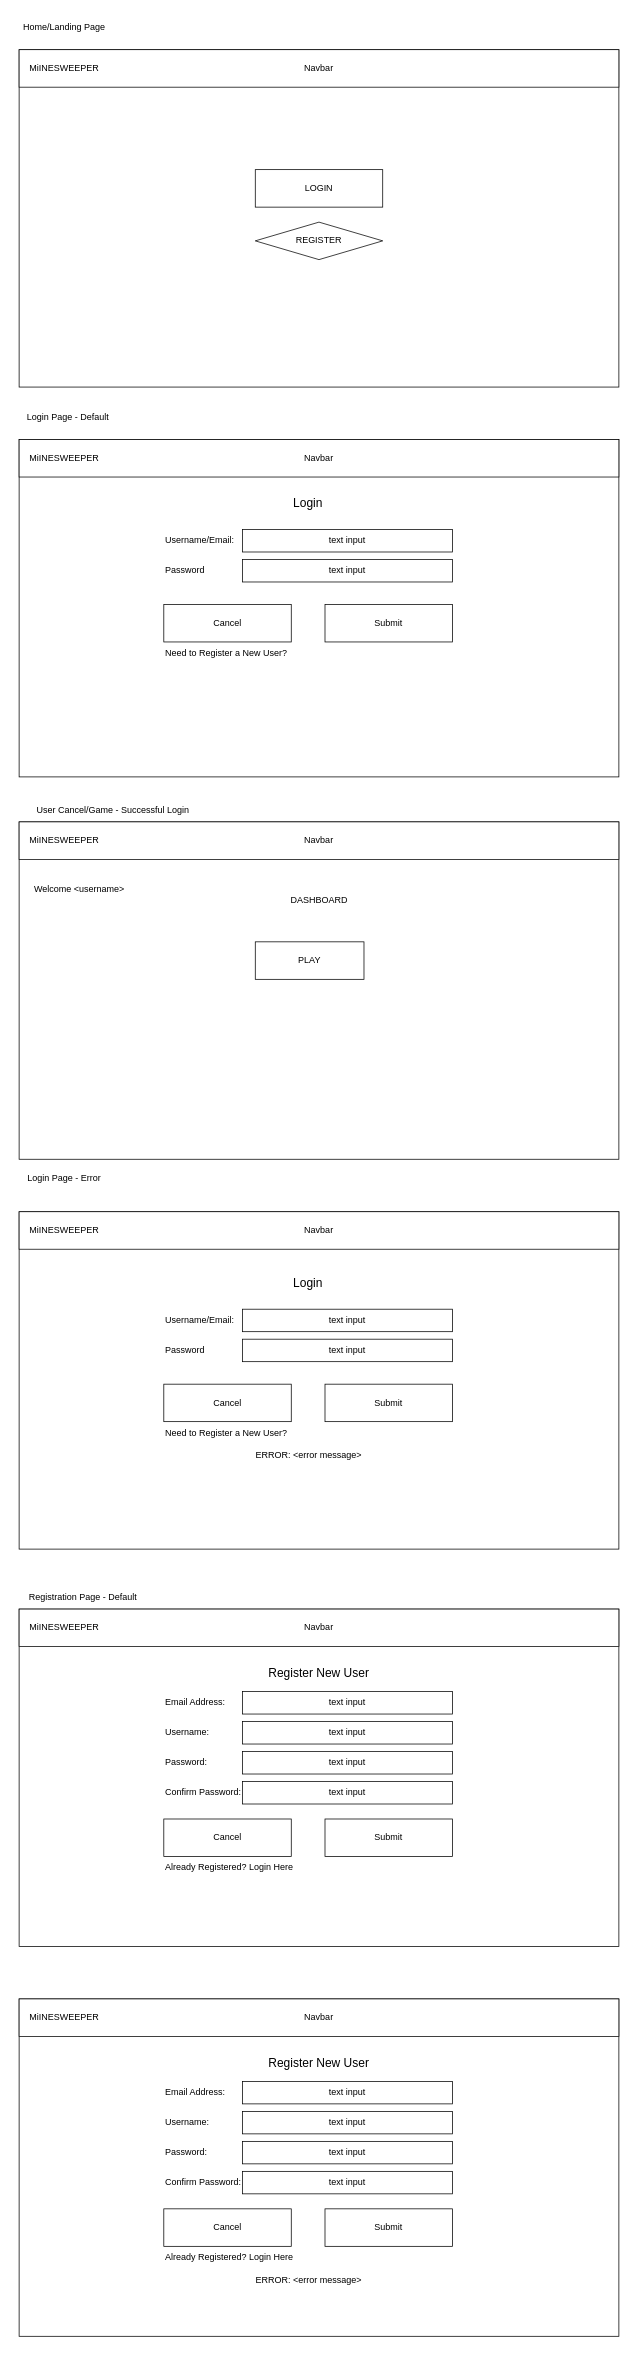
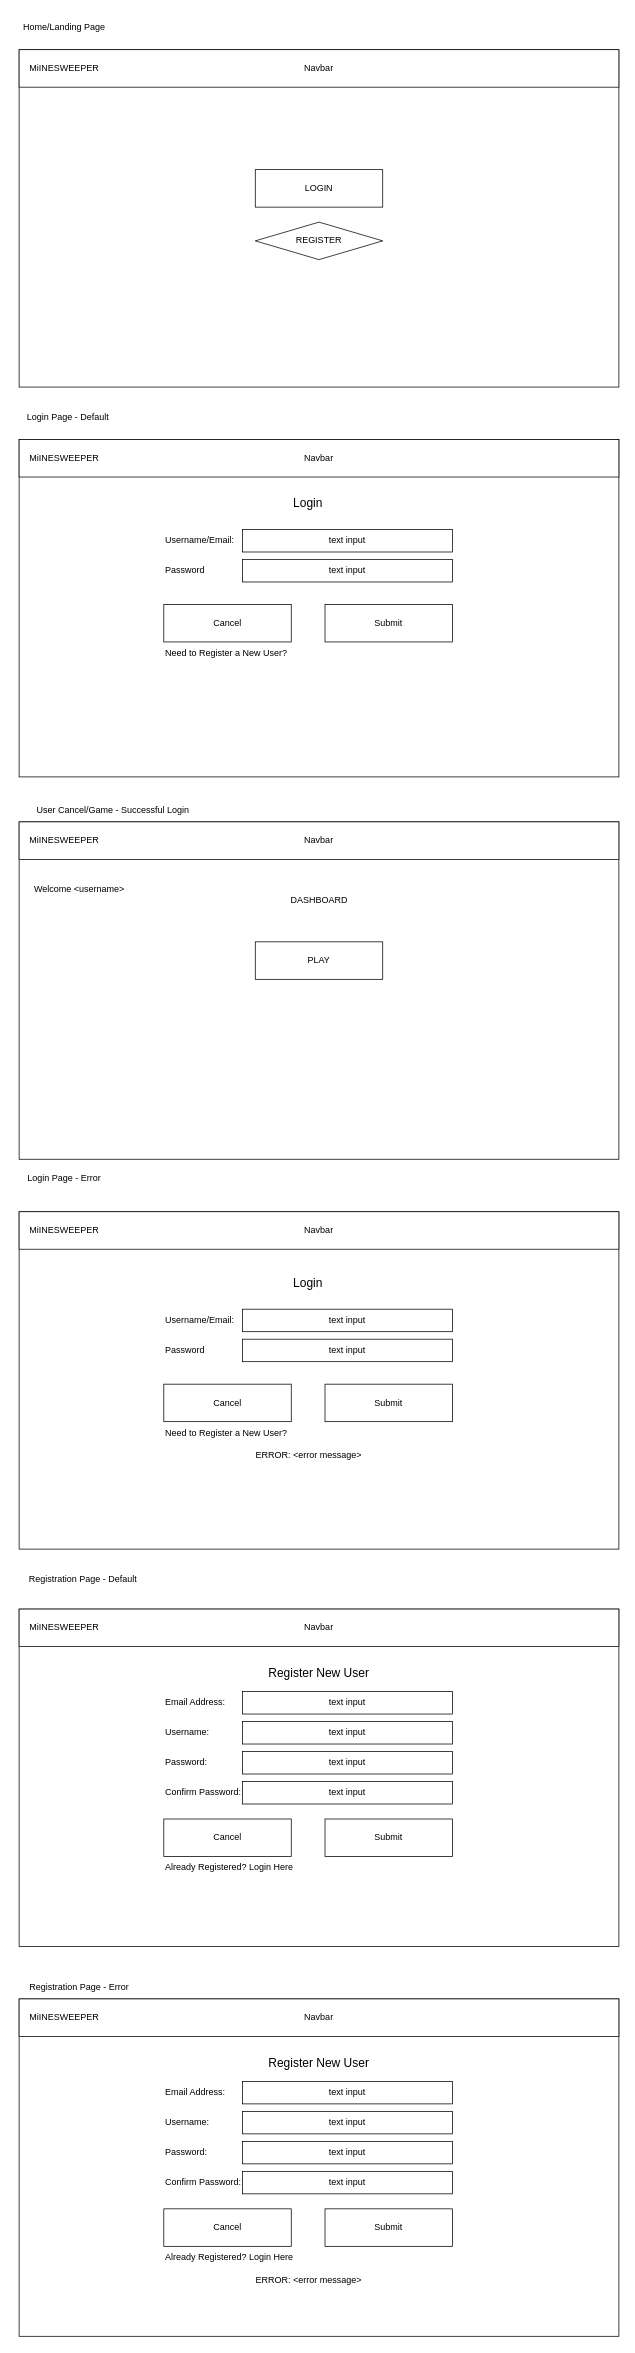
(310, 960) -> (319, 960)
(83, 1598) -> (83, 1579)
none -> (79, 1988)
